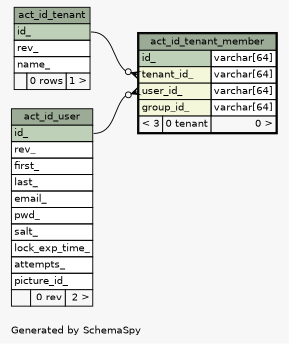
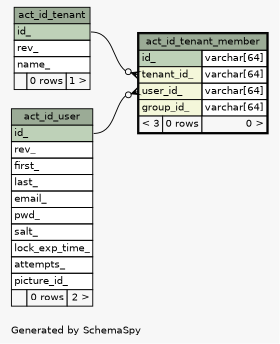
(187, 124) -> (182, 124)
(49, 297) -> (48, 297)
